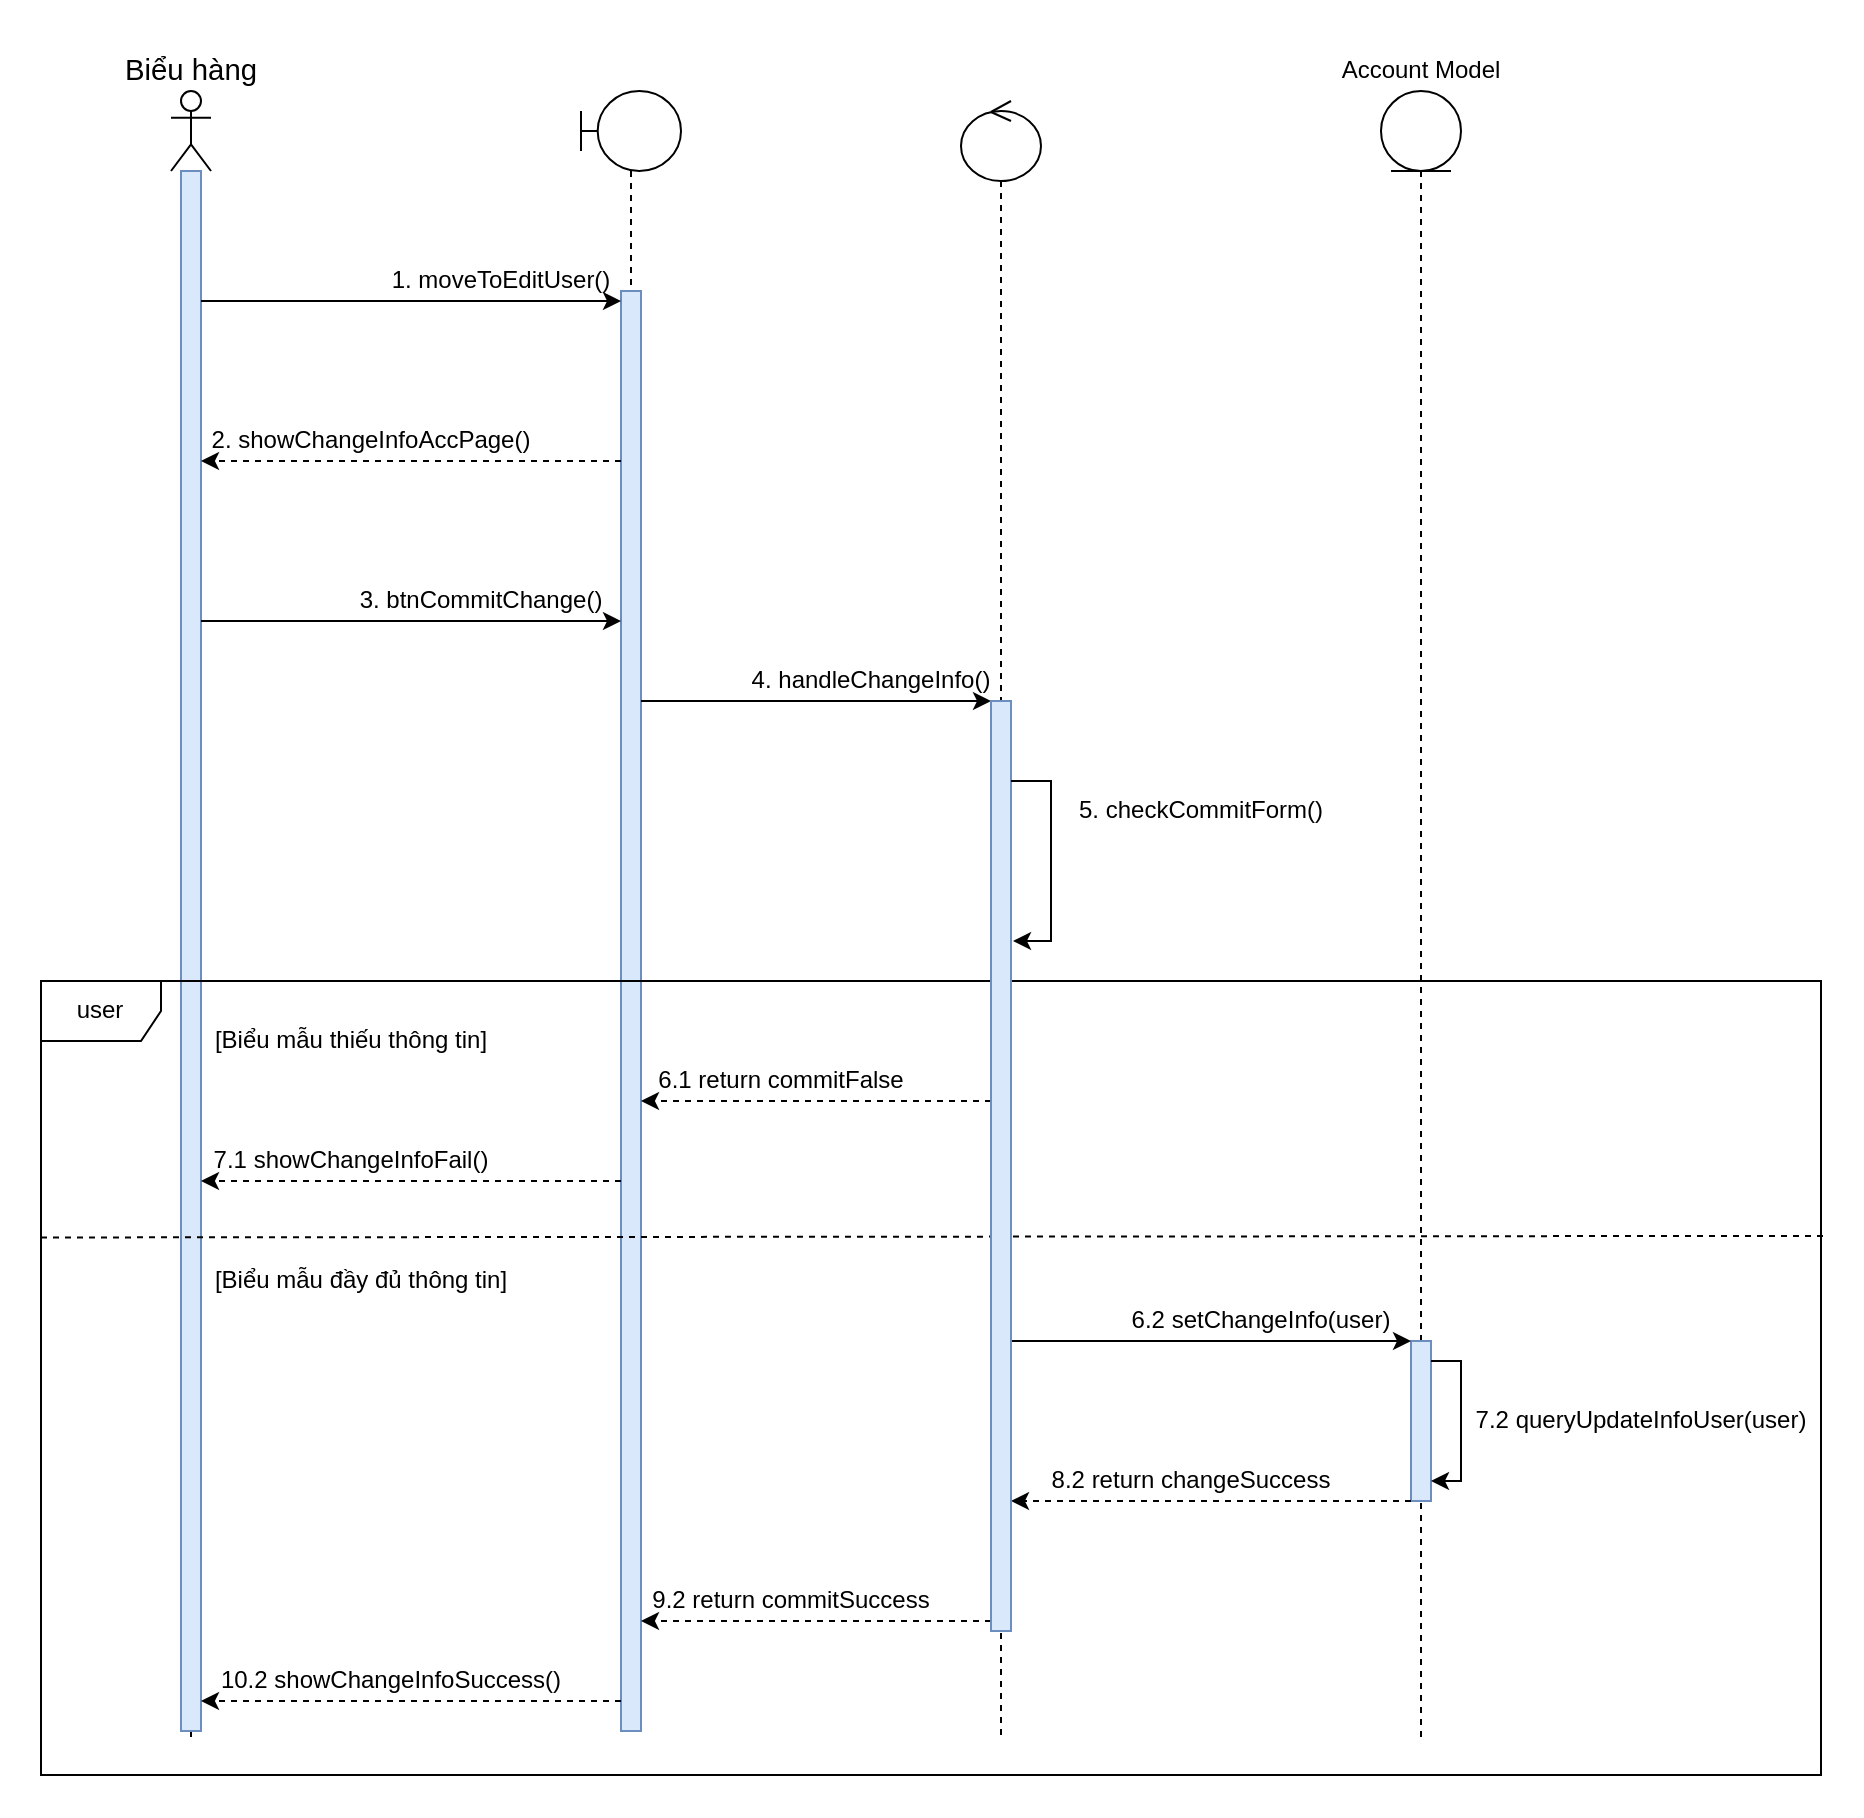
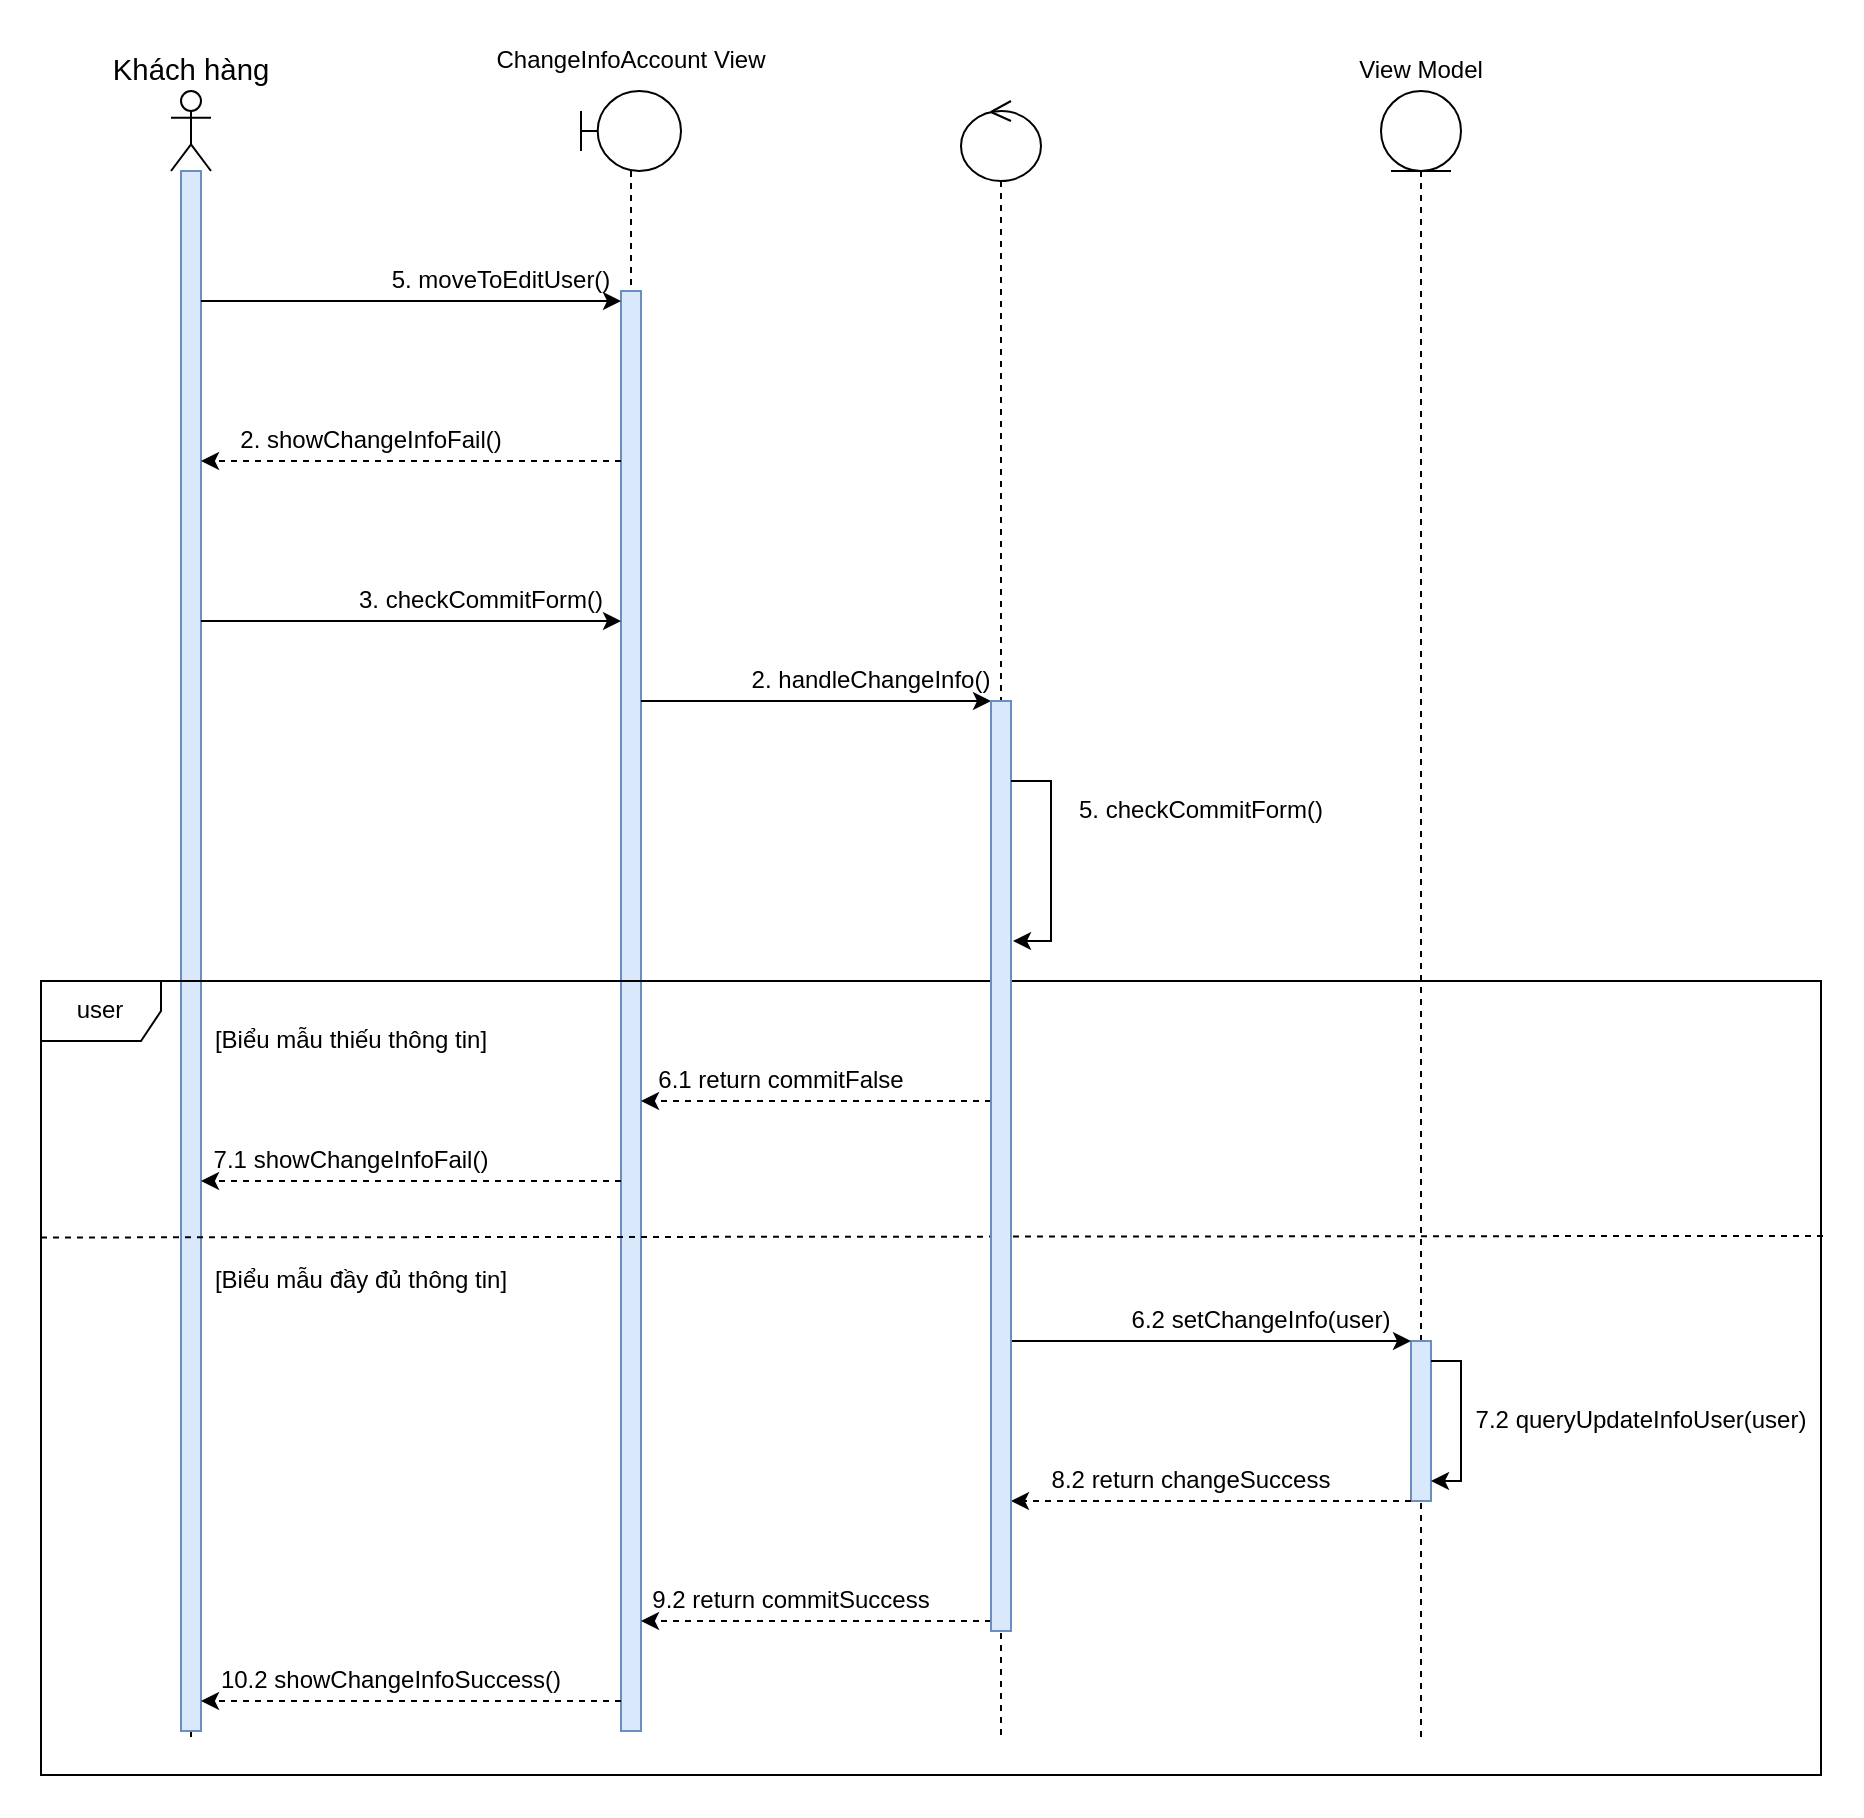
none -> (631, 61)
(192, 71) -> (192, 71)
(1422, 71) -> (1422, 71)
(502, 281) -> (502, 281)
(372, 441) -> (372, 441)
(482, 601) -> (482, 601)
(872, 681) -> (872, 681)
